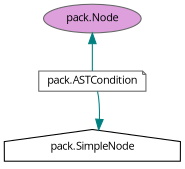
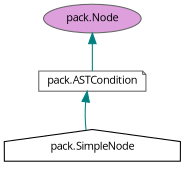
(99, 105) -> (85, 116)
